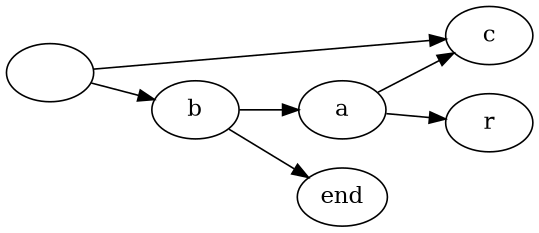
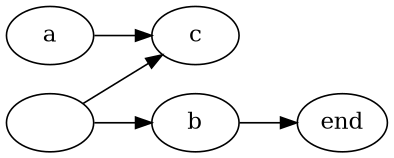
(261, 110) -> none
(489, 123) -> none
